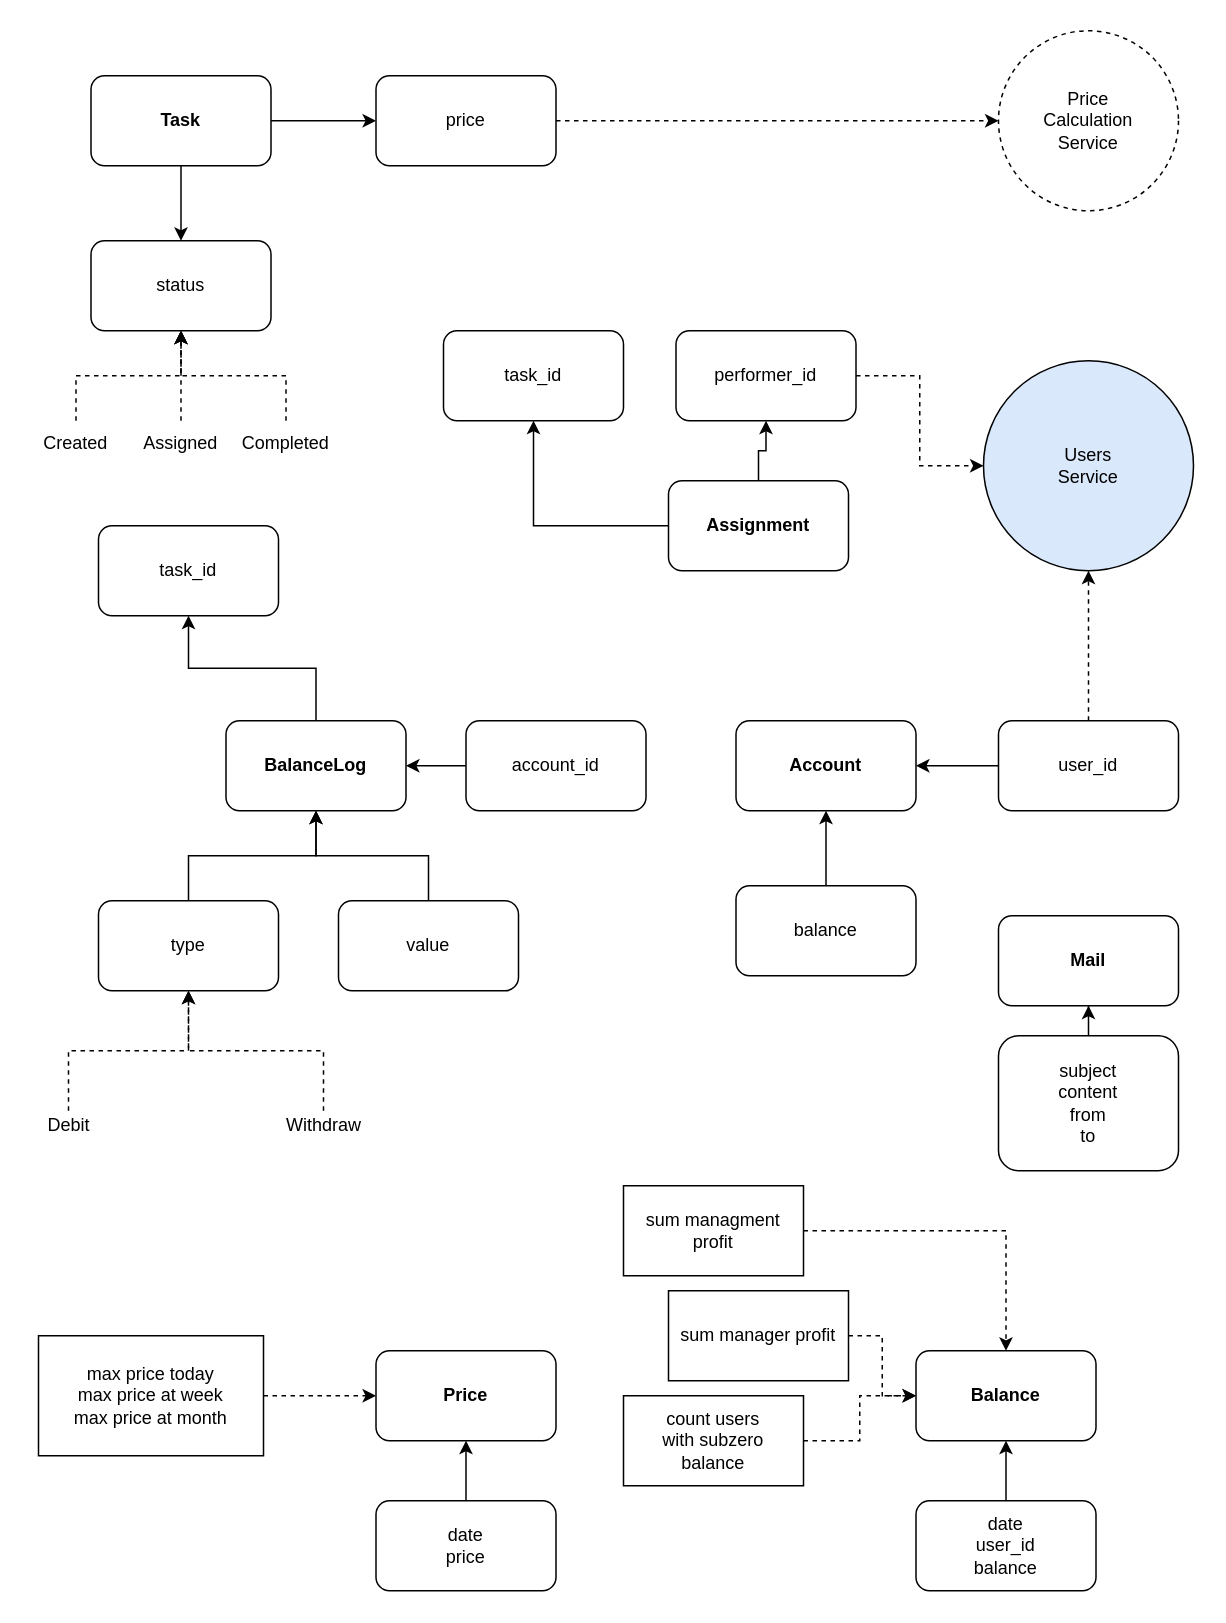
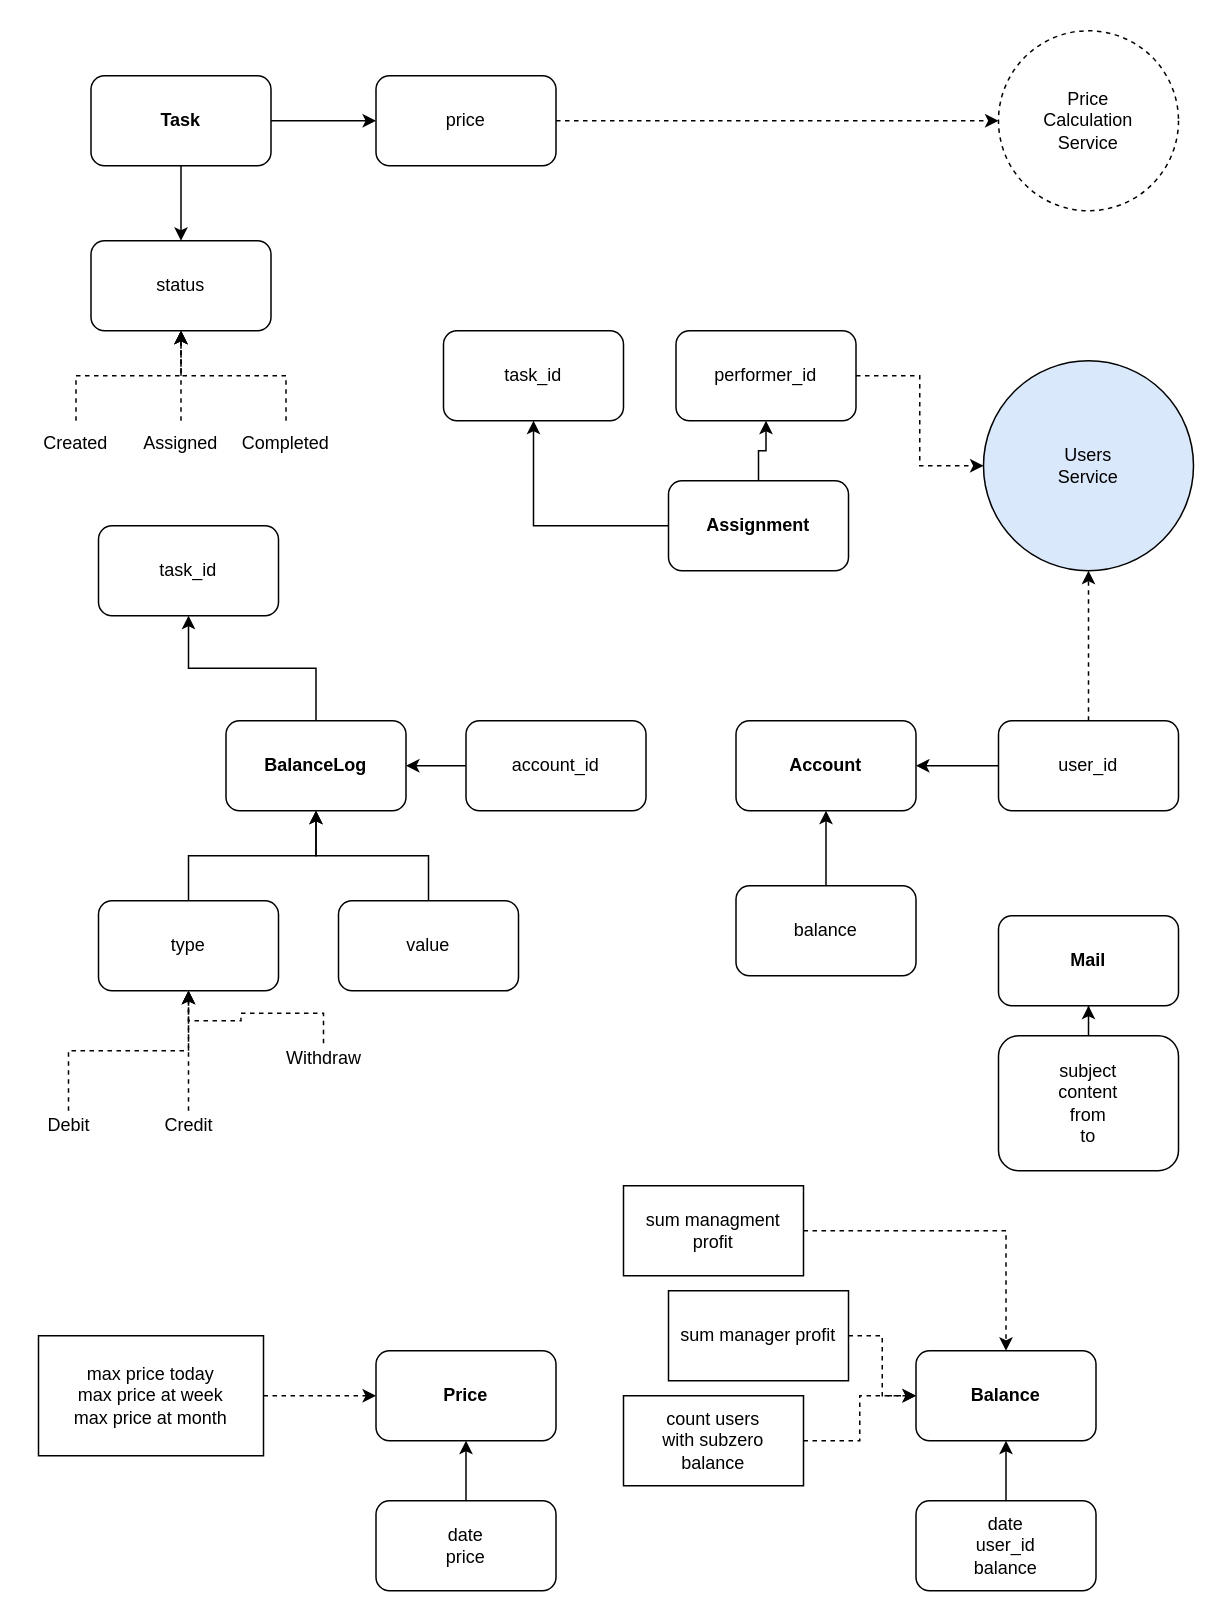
none -> (188, 1082)
none -> (188, 1126)
(323, 1126) -> (323, 1058)
